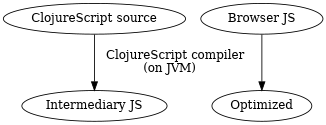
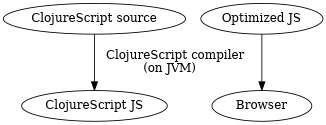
(262, 19) -> (262, 19)
(94, 106) -> (94, 106)
(262, 106) -> (262, 106)
